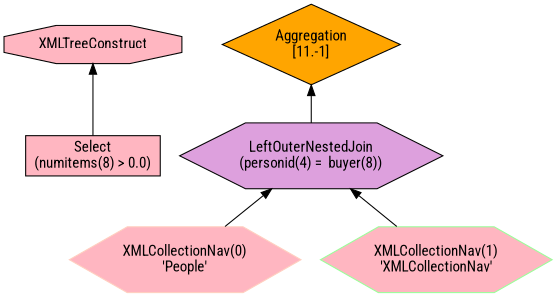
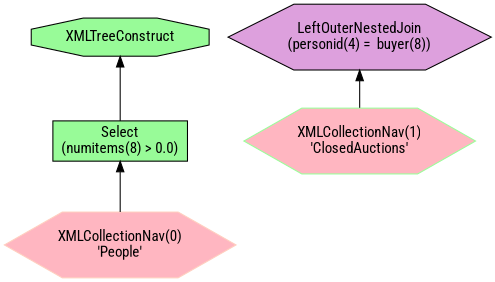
(93, 45) -> (120, 37)
(311, 45) -> none
(93, 156) -> (120, 141)
(244, 211) -> (120, 192)
(436, 260) -> (360, 141)
